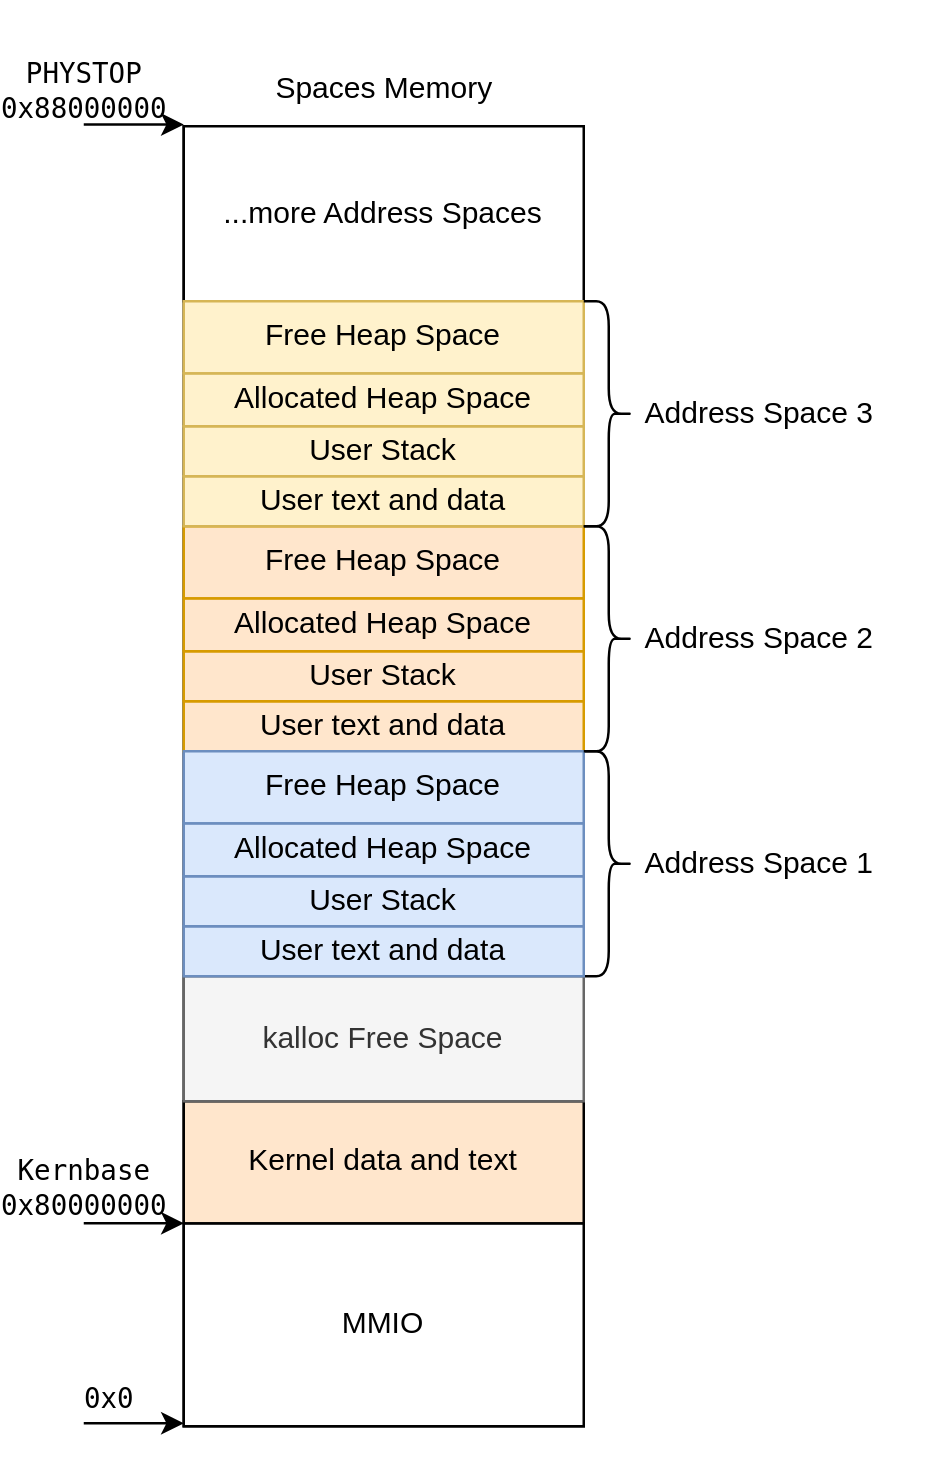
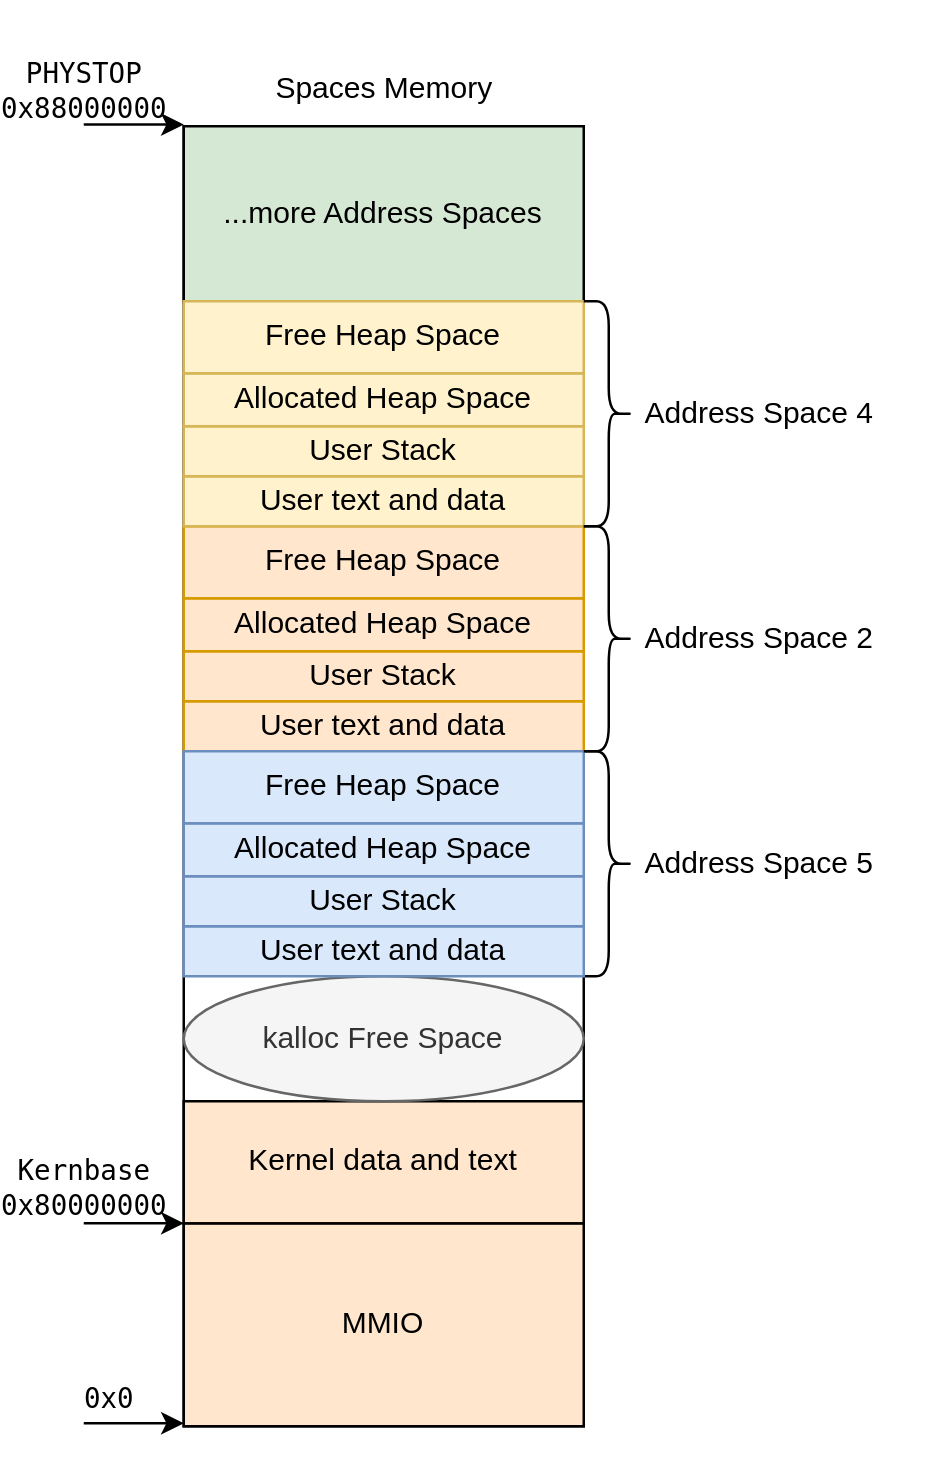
(384, 214) -> (384, 214)
(760, 414) -> (760, 414)
(760, 864) -> (760, 864)
(384, 1039) -> (384, 1039)
(384, 1325) -> (384, 1325)
